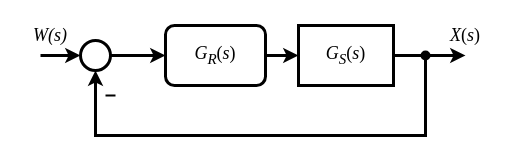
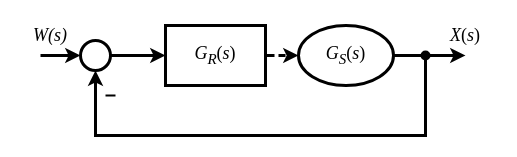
(216, 56) -> (216, 56)
(284, 56) -> (284, 56)
(346, 56) -> (346, 56)
